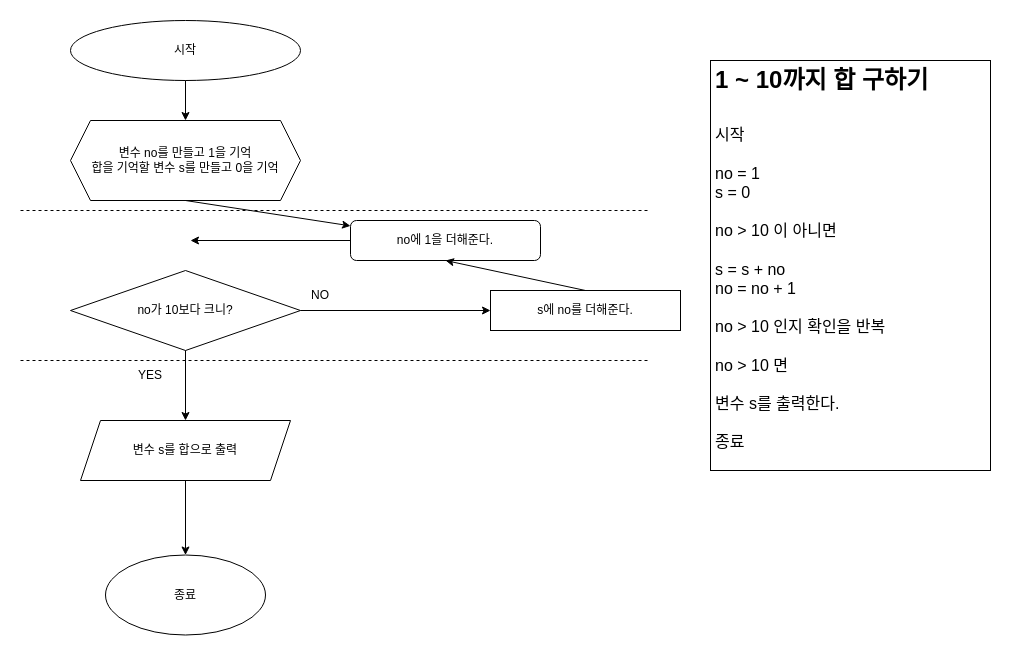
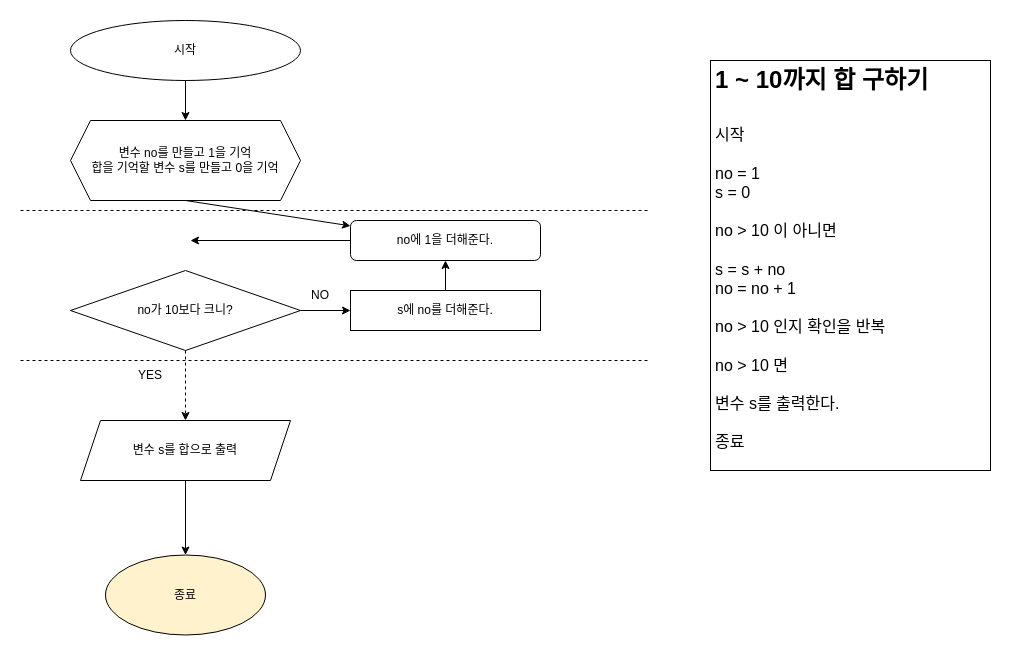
(586, 311) -> (446, 311)
(186, 382) -> (186, 382)
(186, 595) -> (186, 595)
